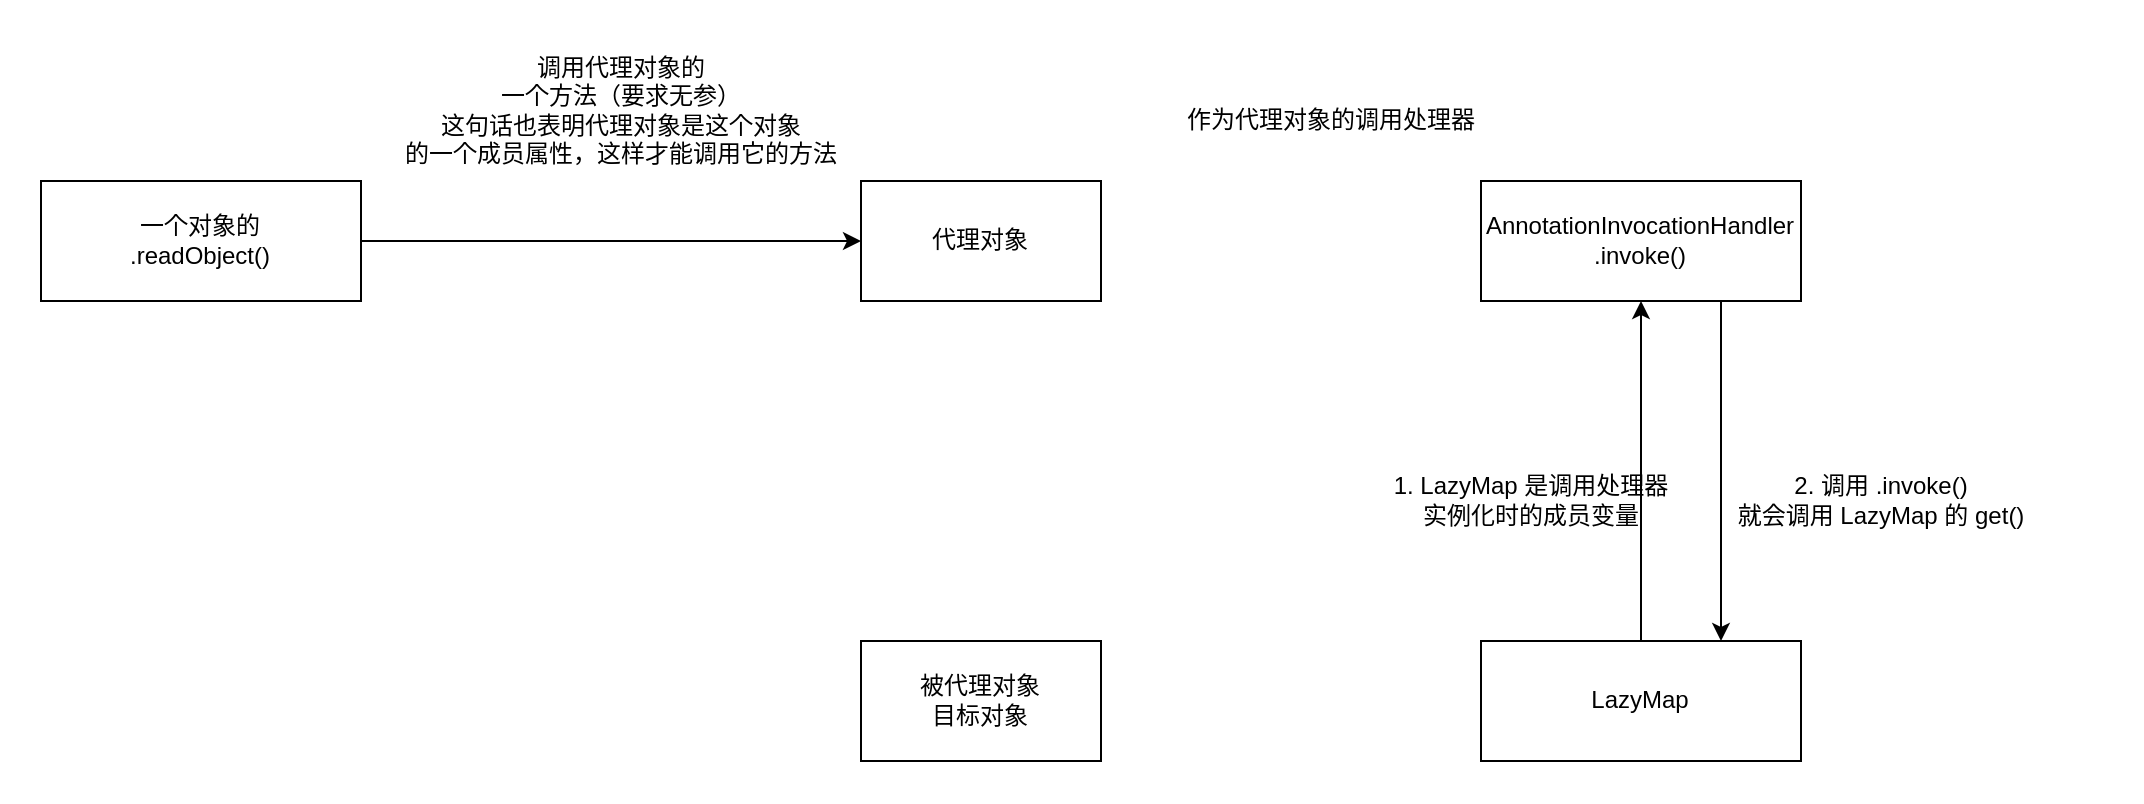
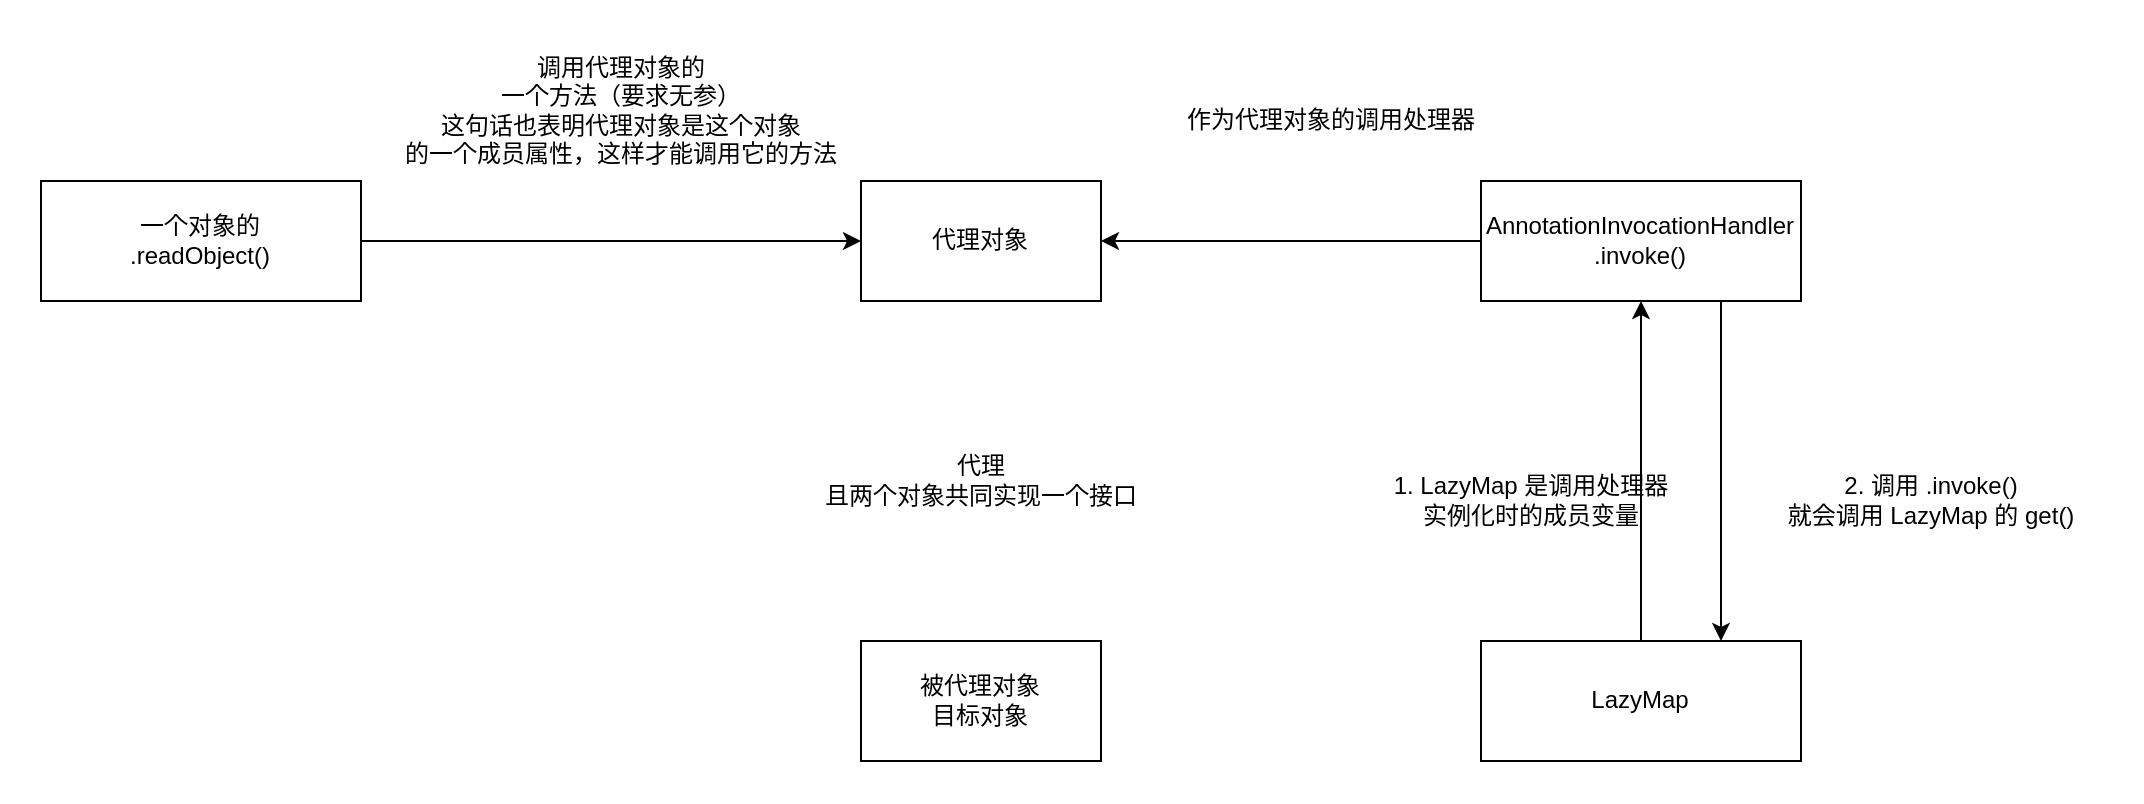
none -> (1298, 241)
none -> (981, 481)
(1881, 501) -> (1931, 501)
